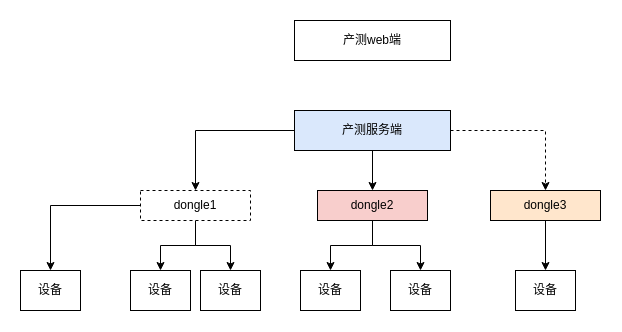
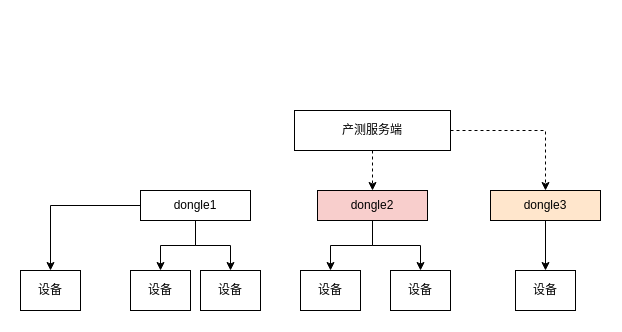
(373, 41) -> none
(219, 131) -> none
(373, 131) -> (373, 131)
(373, 167) -> (373, 167)
(196, 206) -> (196, 206)
